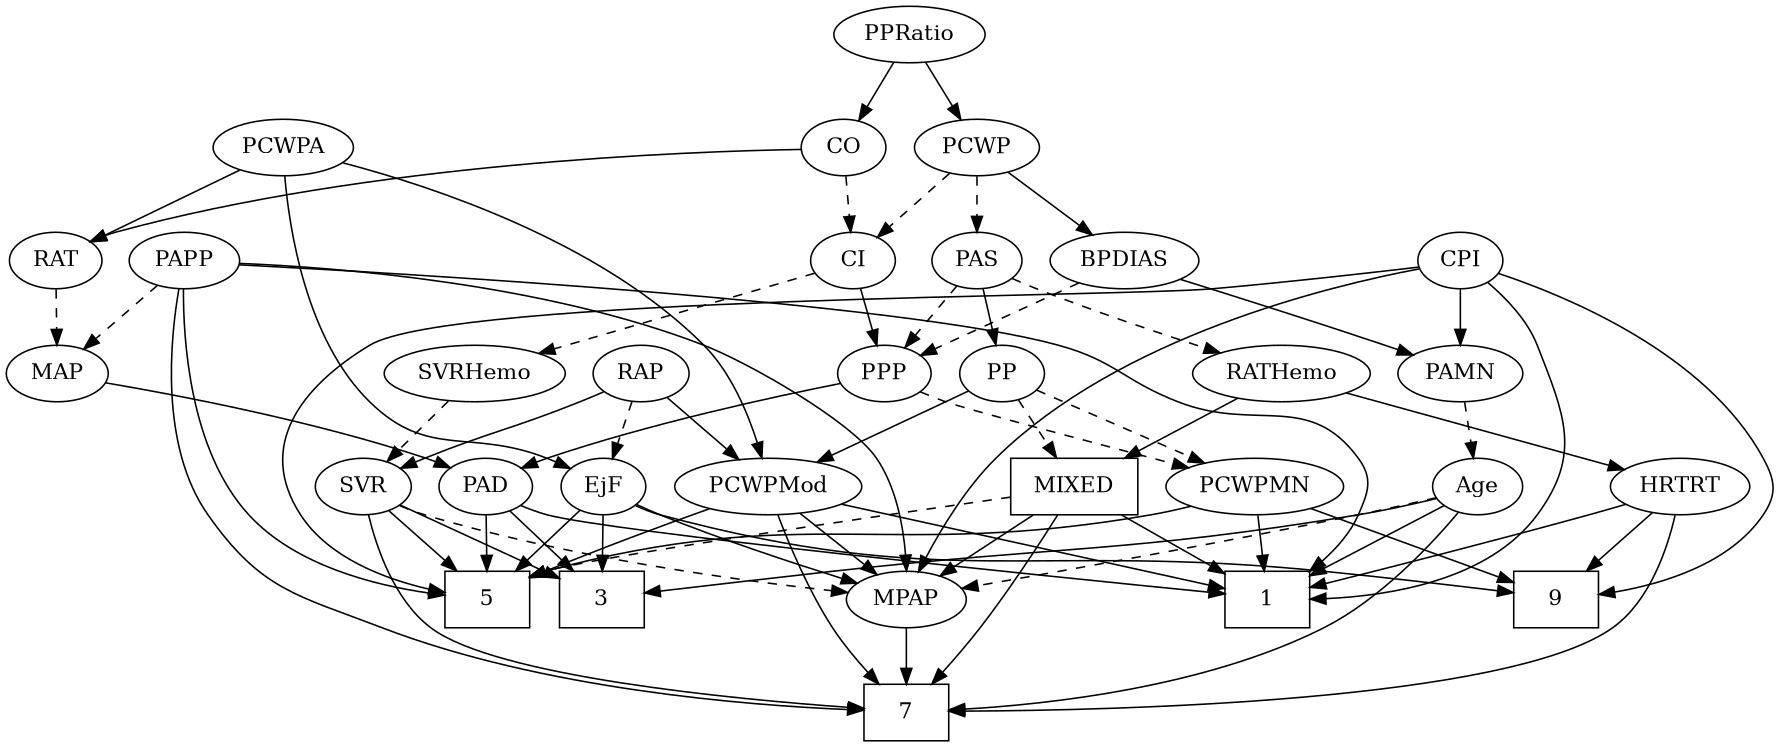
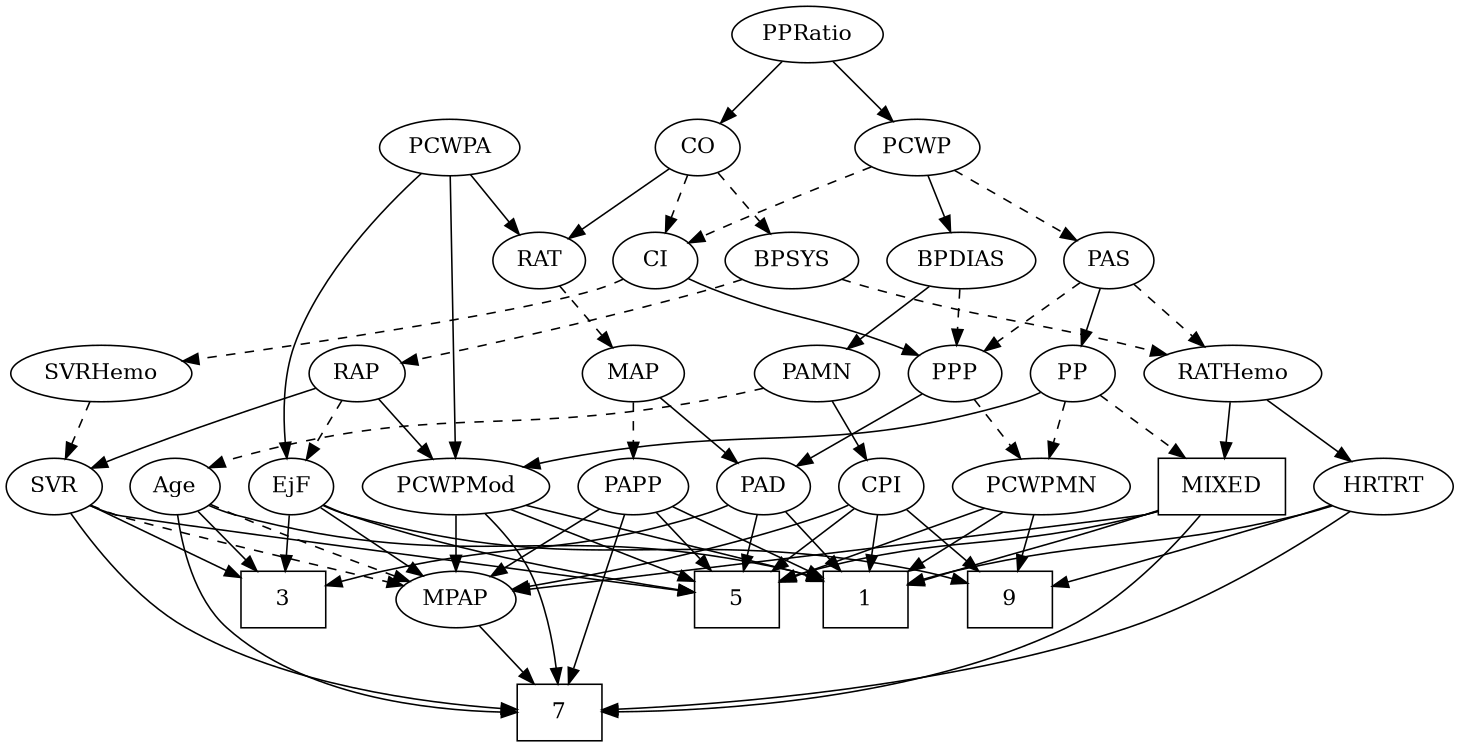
none -> (792, 261)
(1460, 309) -> (845, 424)
(127, 312) -> (633, 422)
(835, 523) -> (976, 543)
